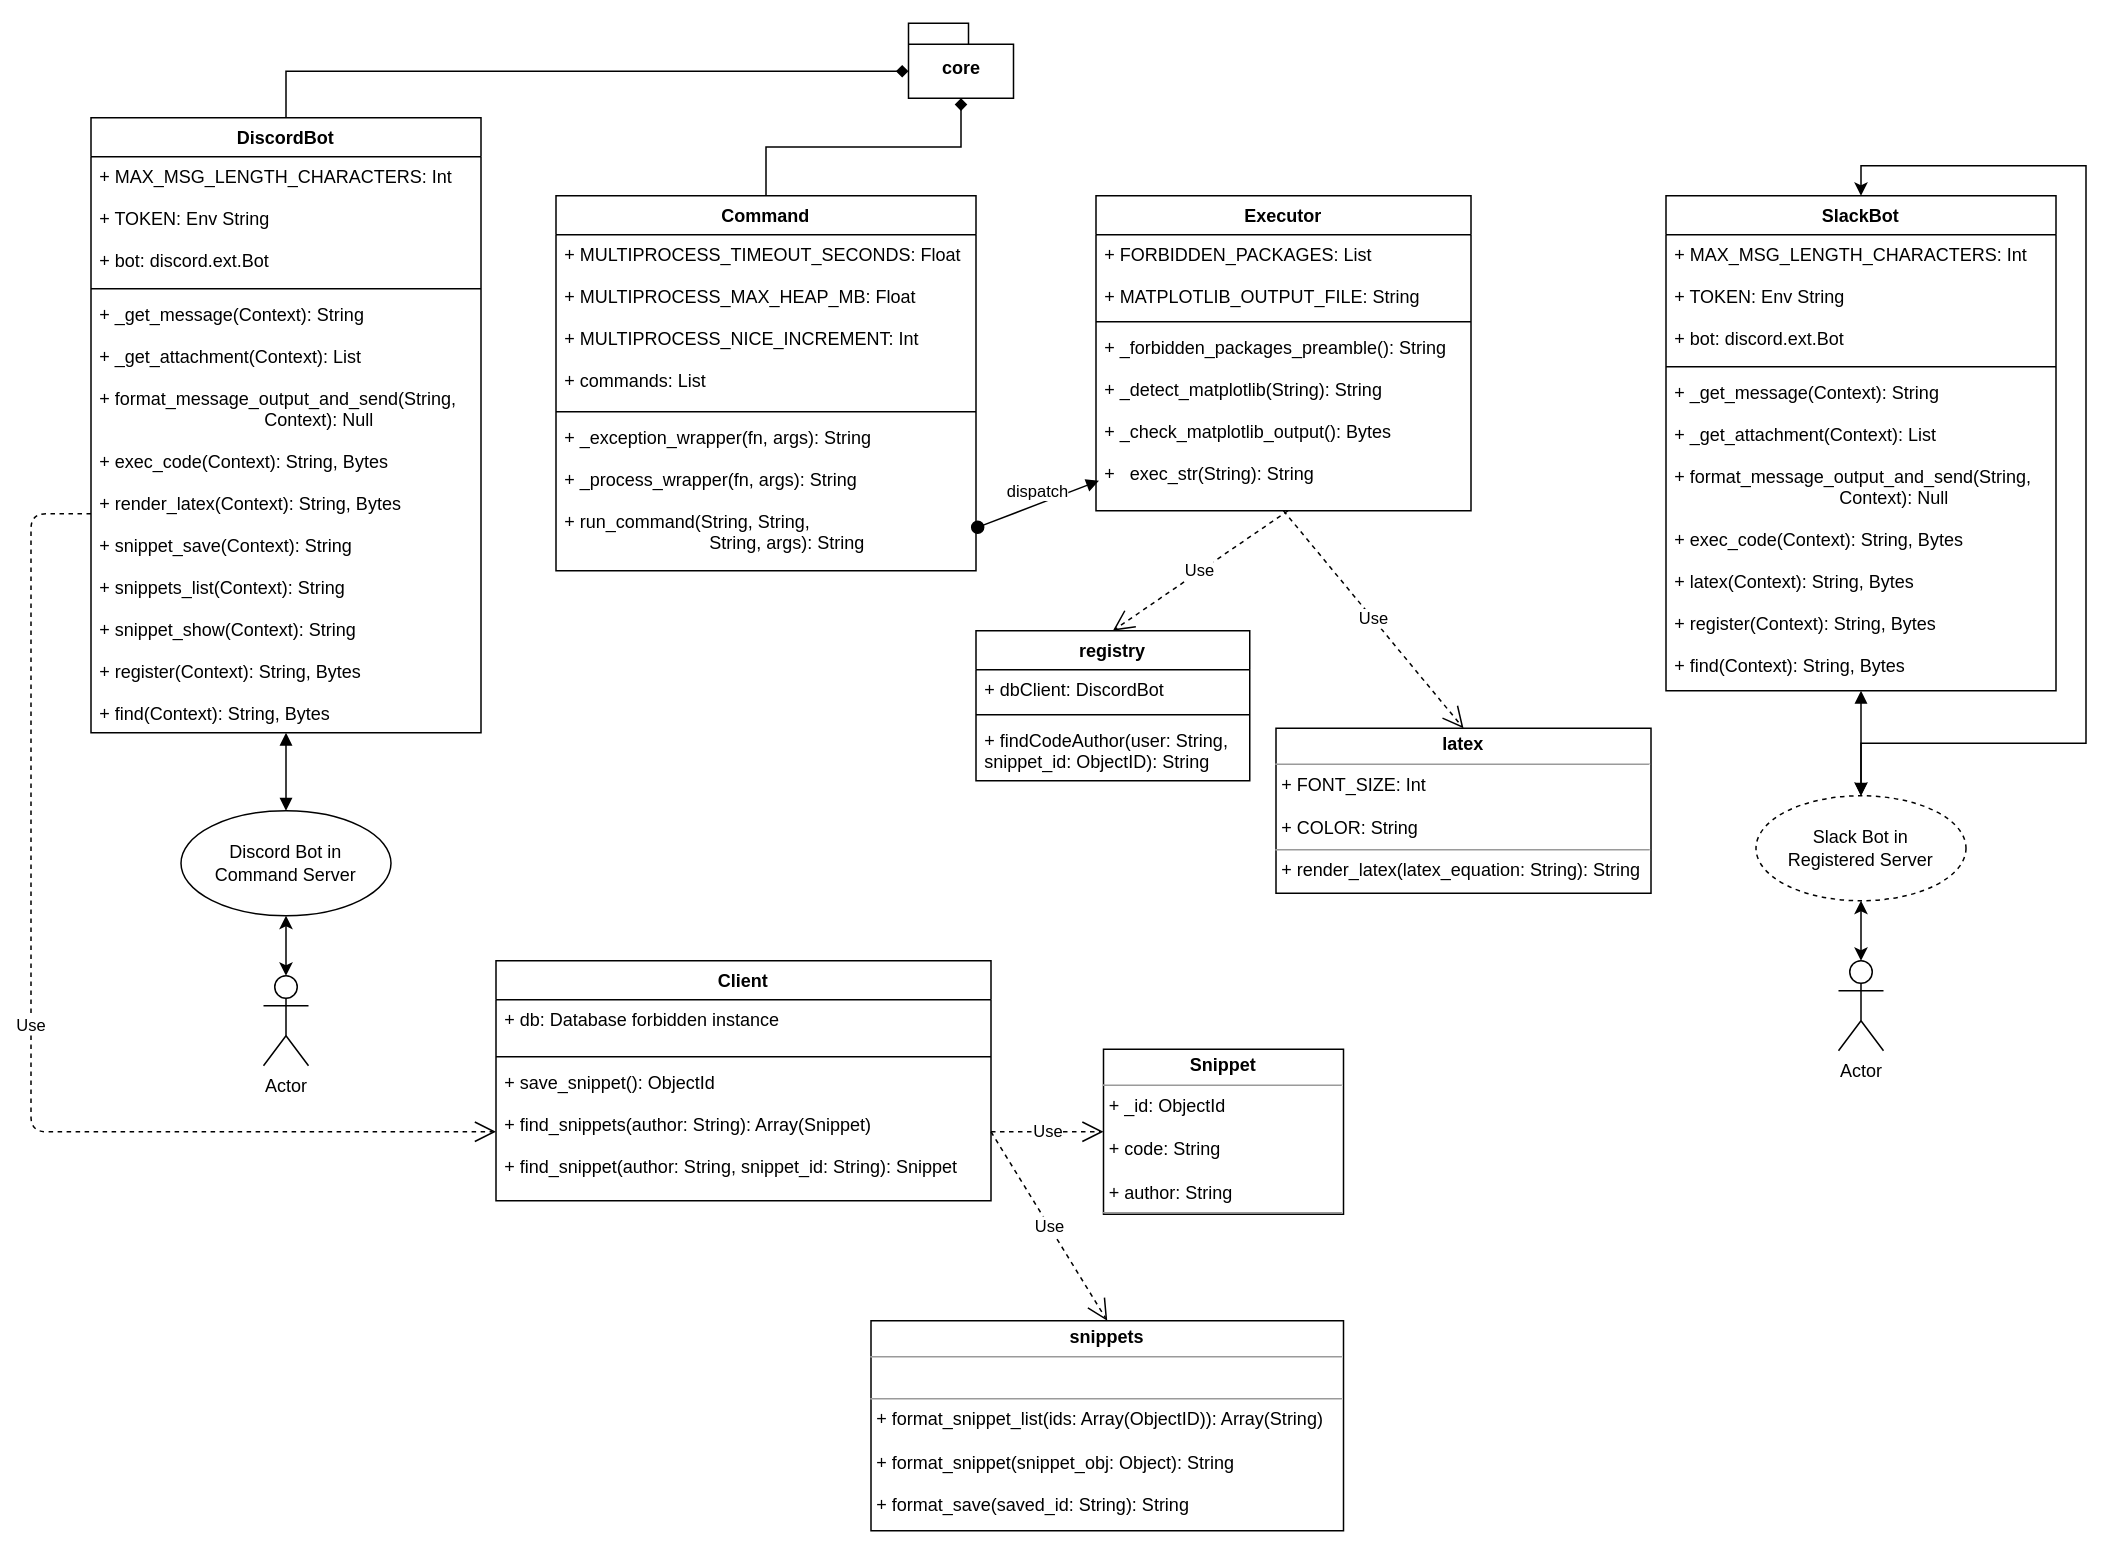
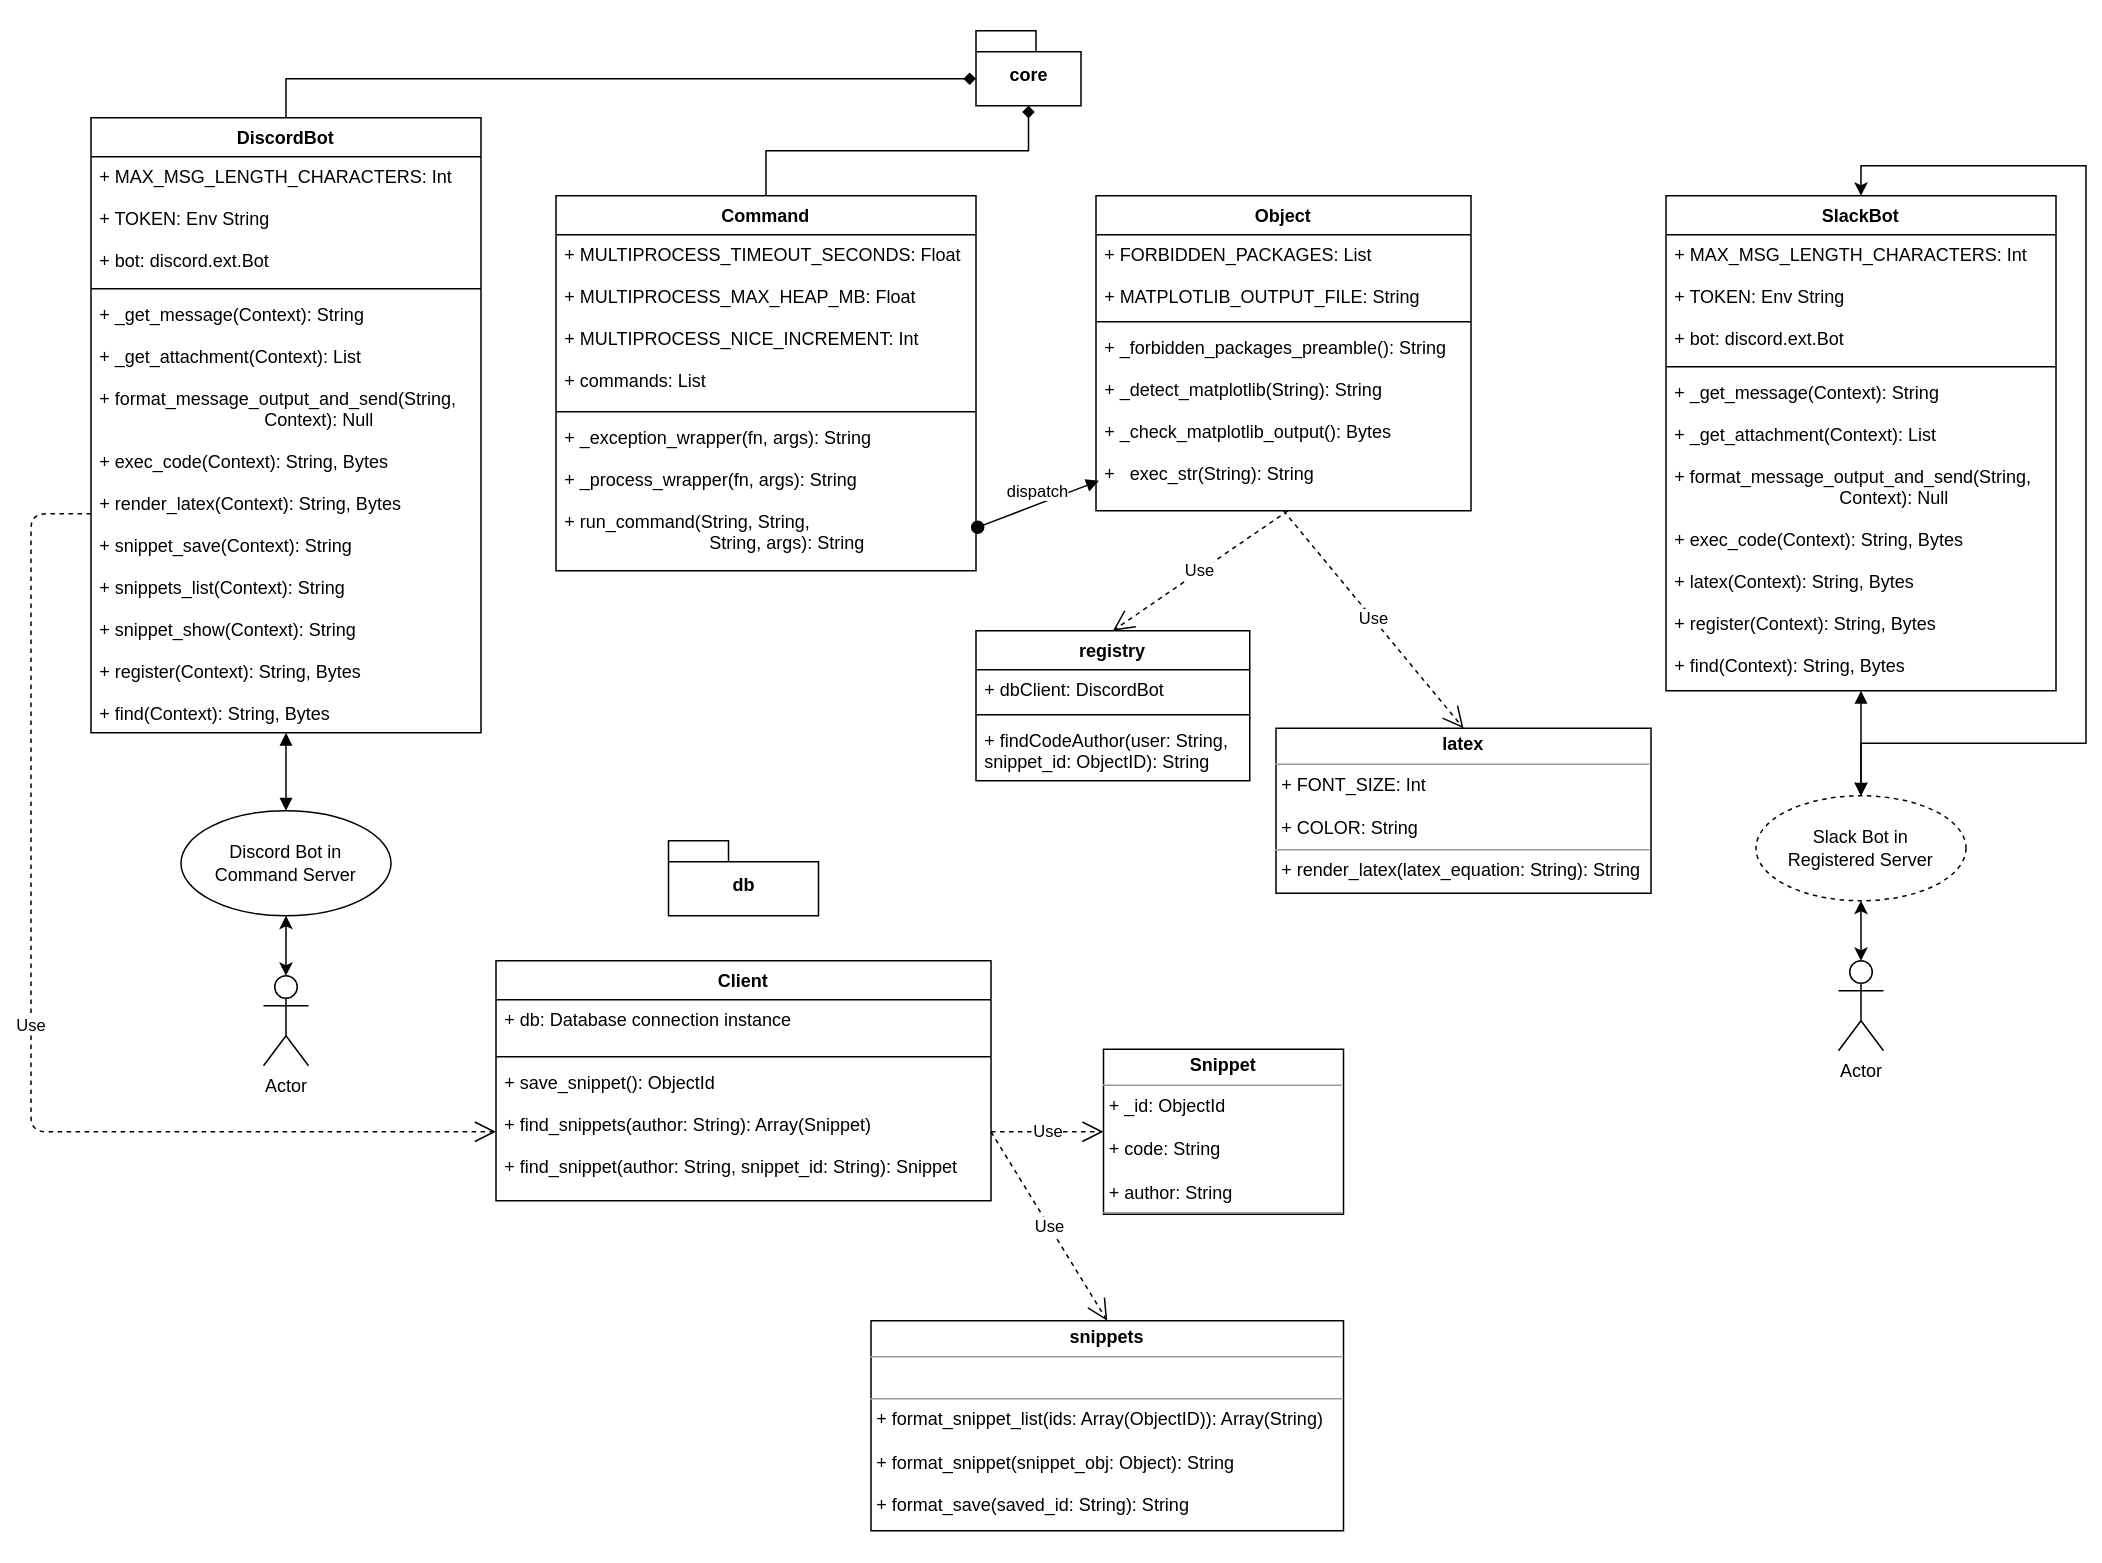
(961, 61) -> (1028, 68)
(1283, 216) -> (1283, 216)
none -> (743, 878)
(654, 1020) -> (659, 1020)
